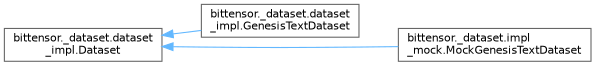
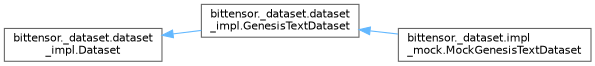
(286, 48) -> (384, 32)
